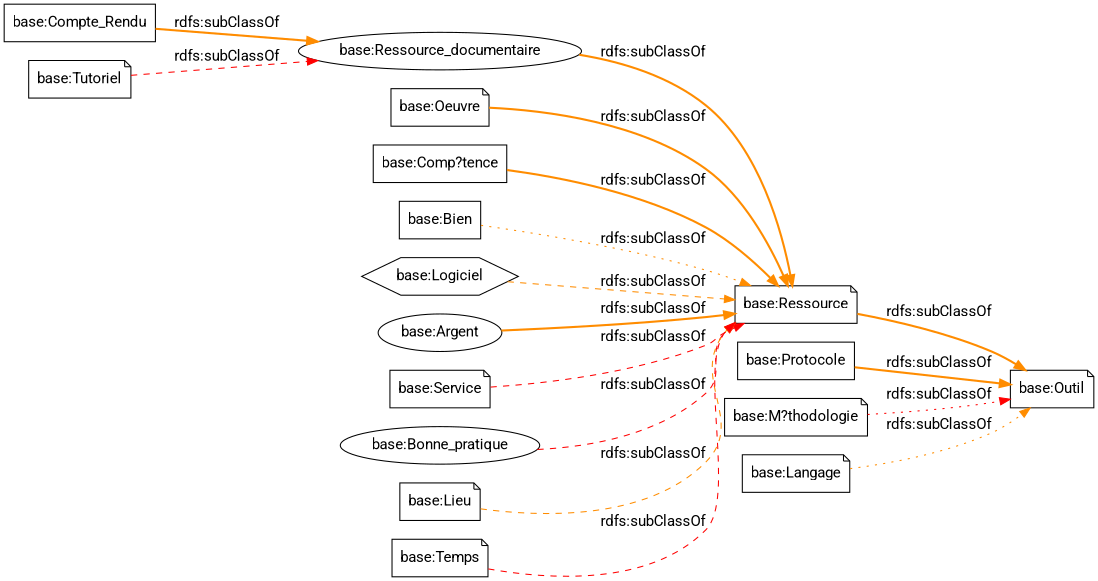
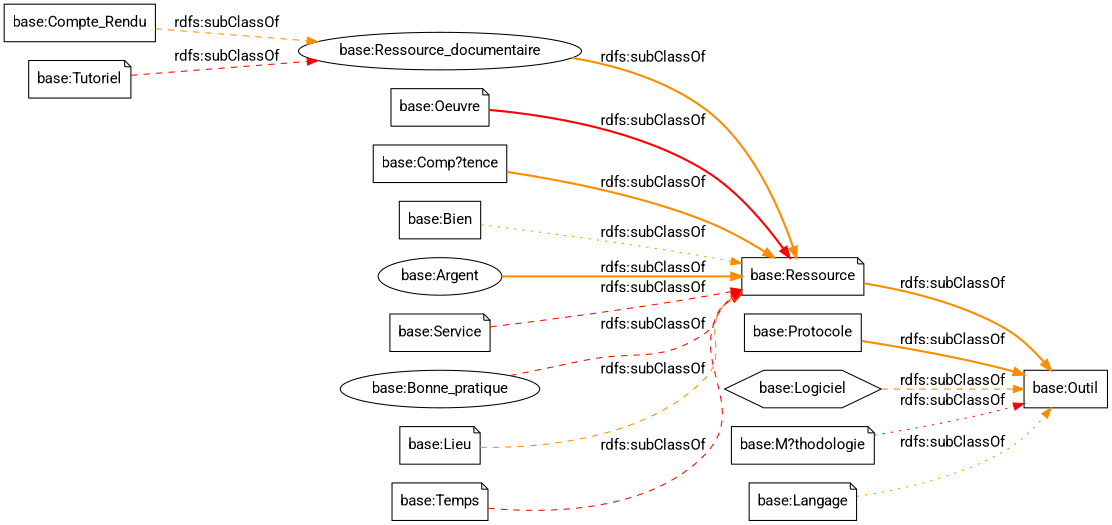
(231, 35) -> (231, 35)
(665, 146) -> (654, 146)
(616, 290) -> (947, 389)
(1052, 389) -> (1066, 389)
